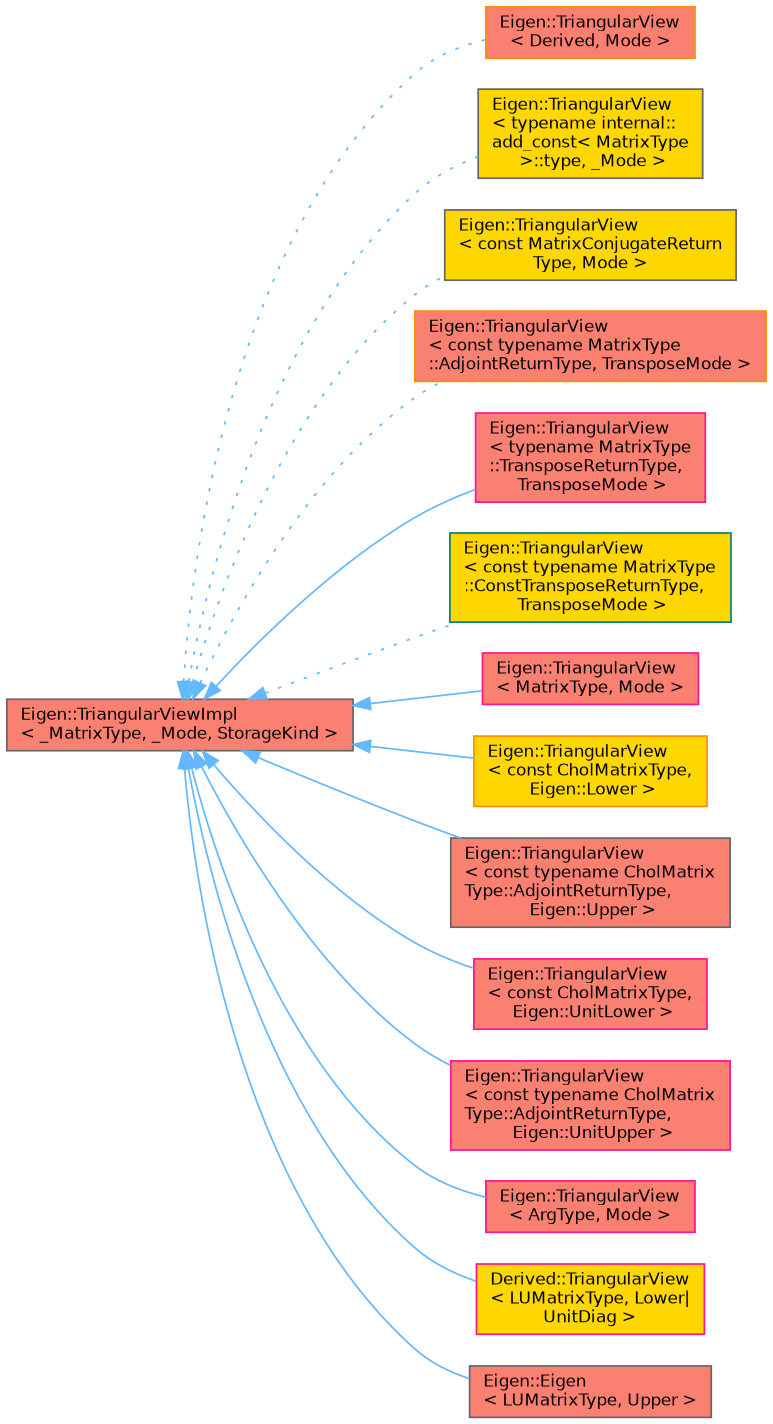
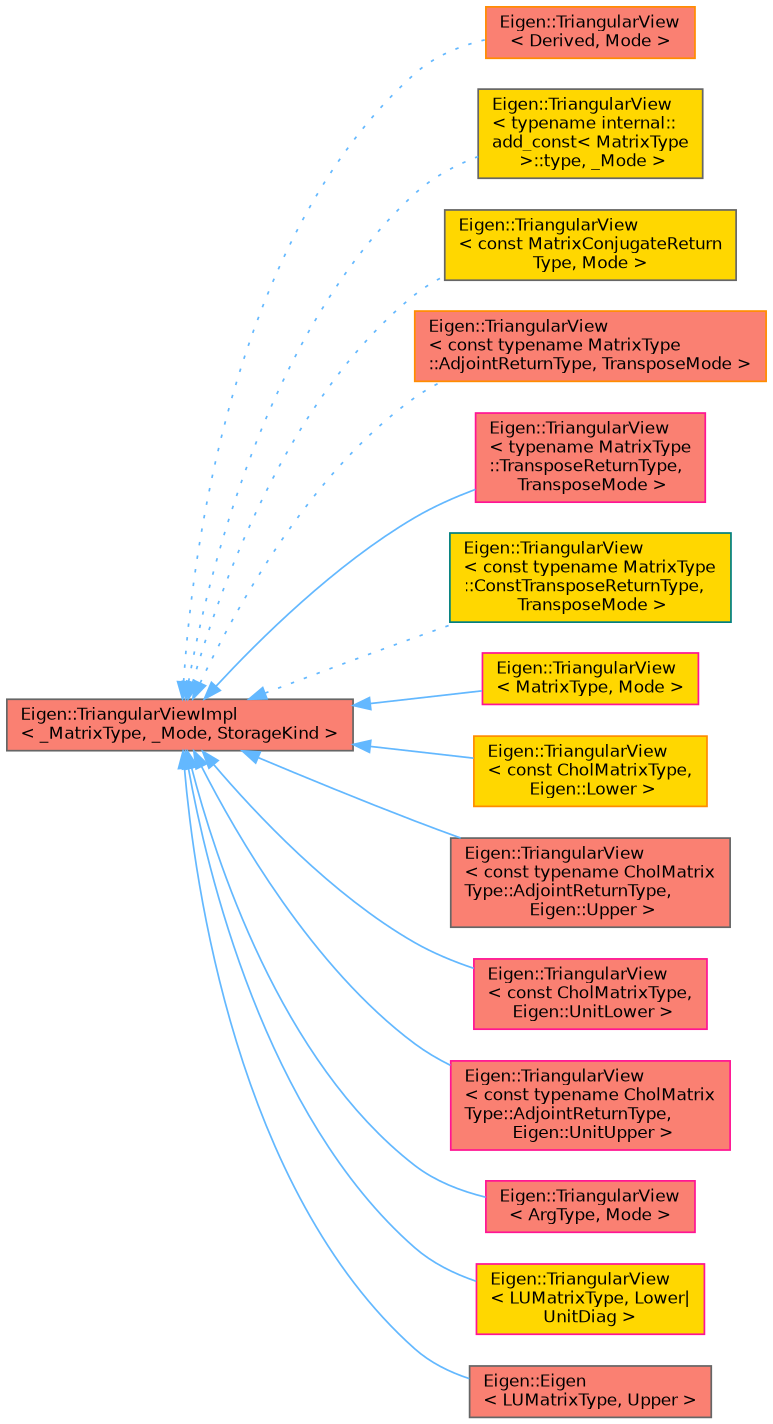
(590, 679) -> (590, 679)
(590, 1299) -> (590, 1299)
